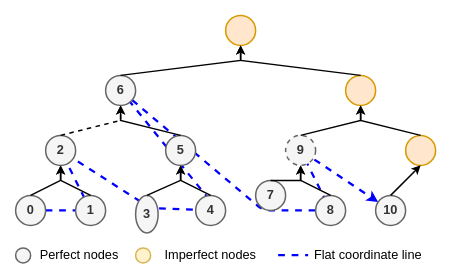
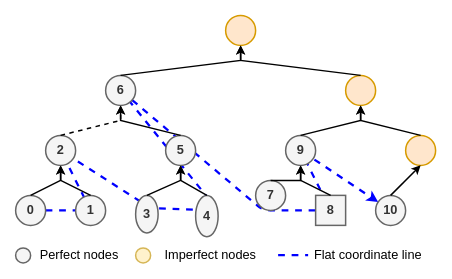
(300, 150) -> (300, 150)
(210, 210) -> (207, 216)
(330, 210) -> (330, 210)
